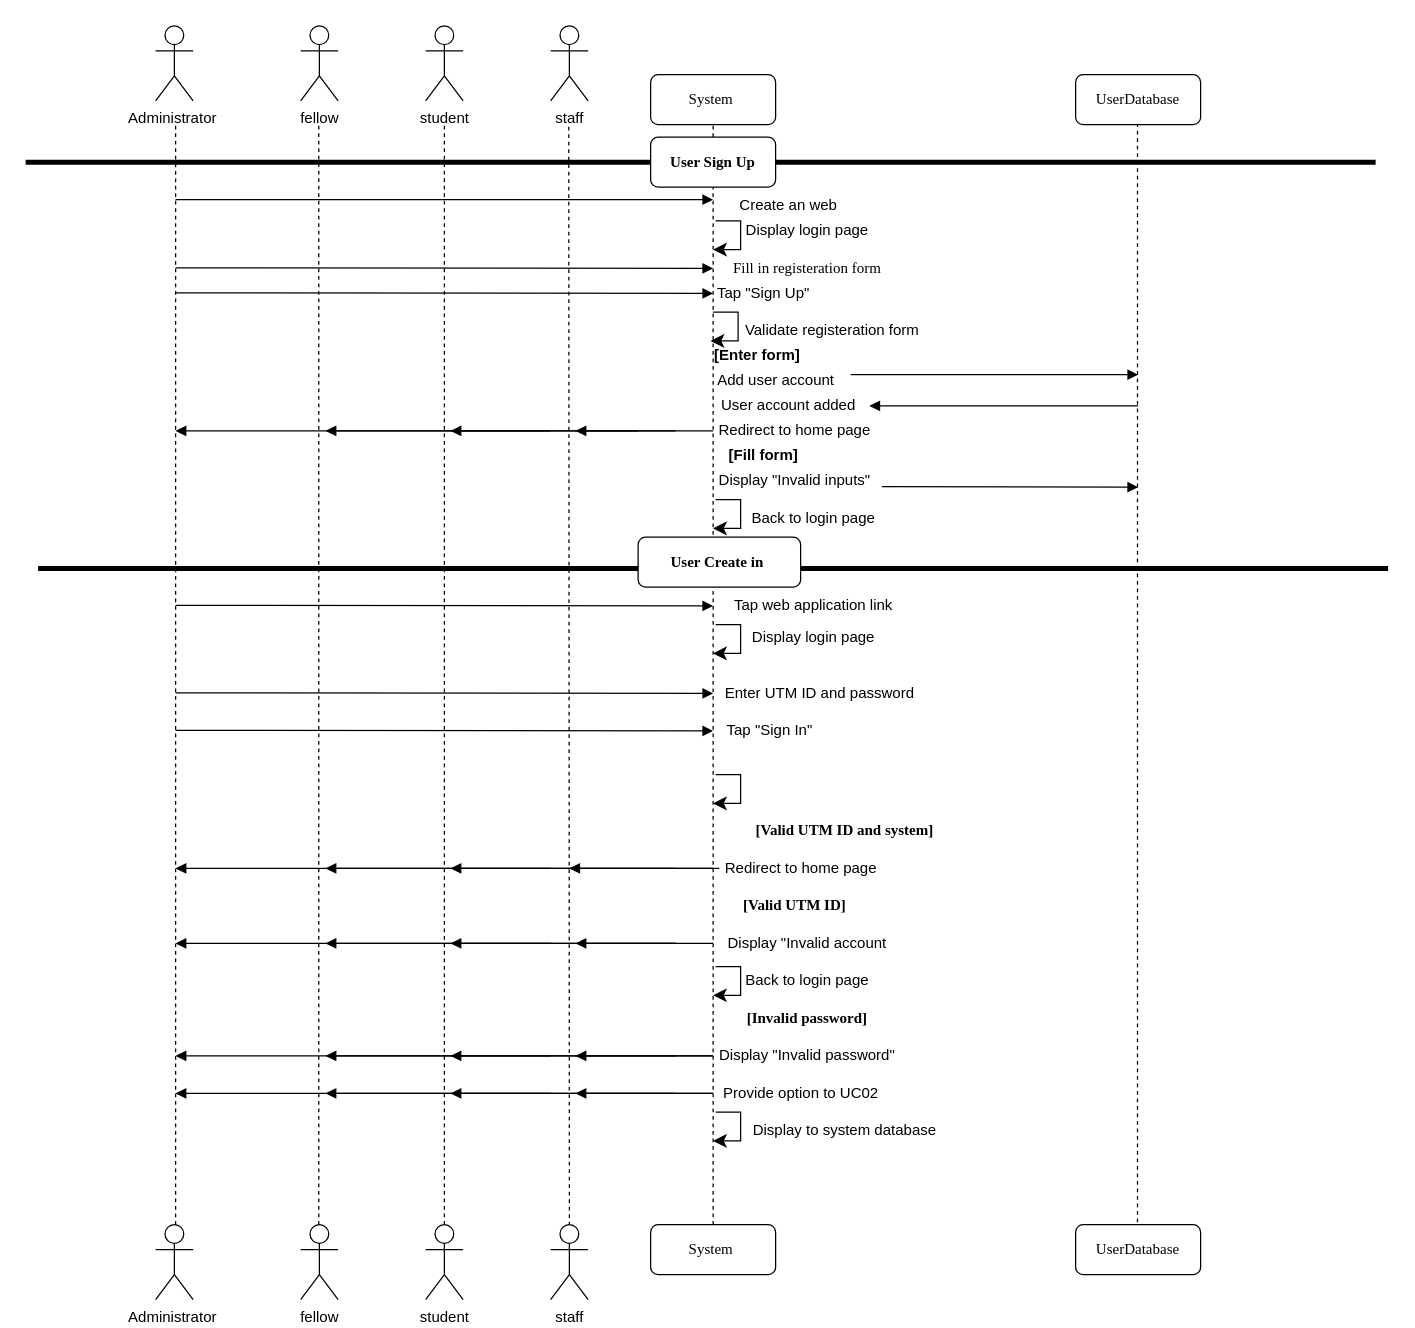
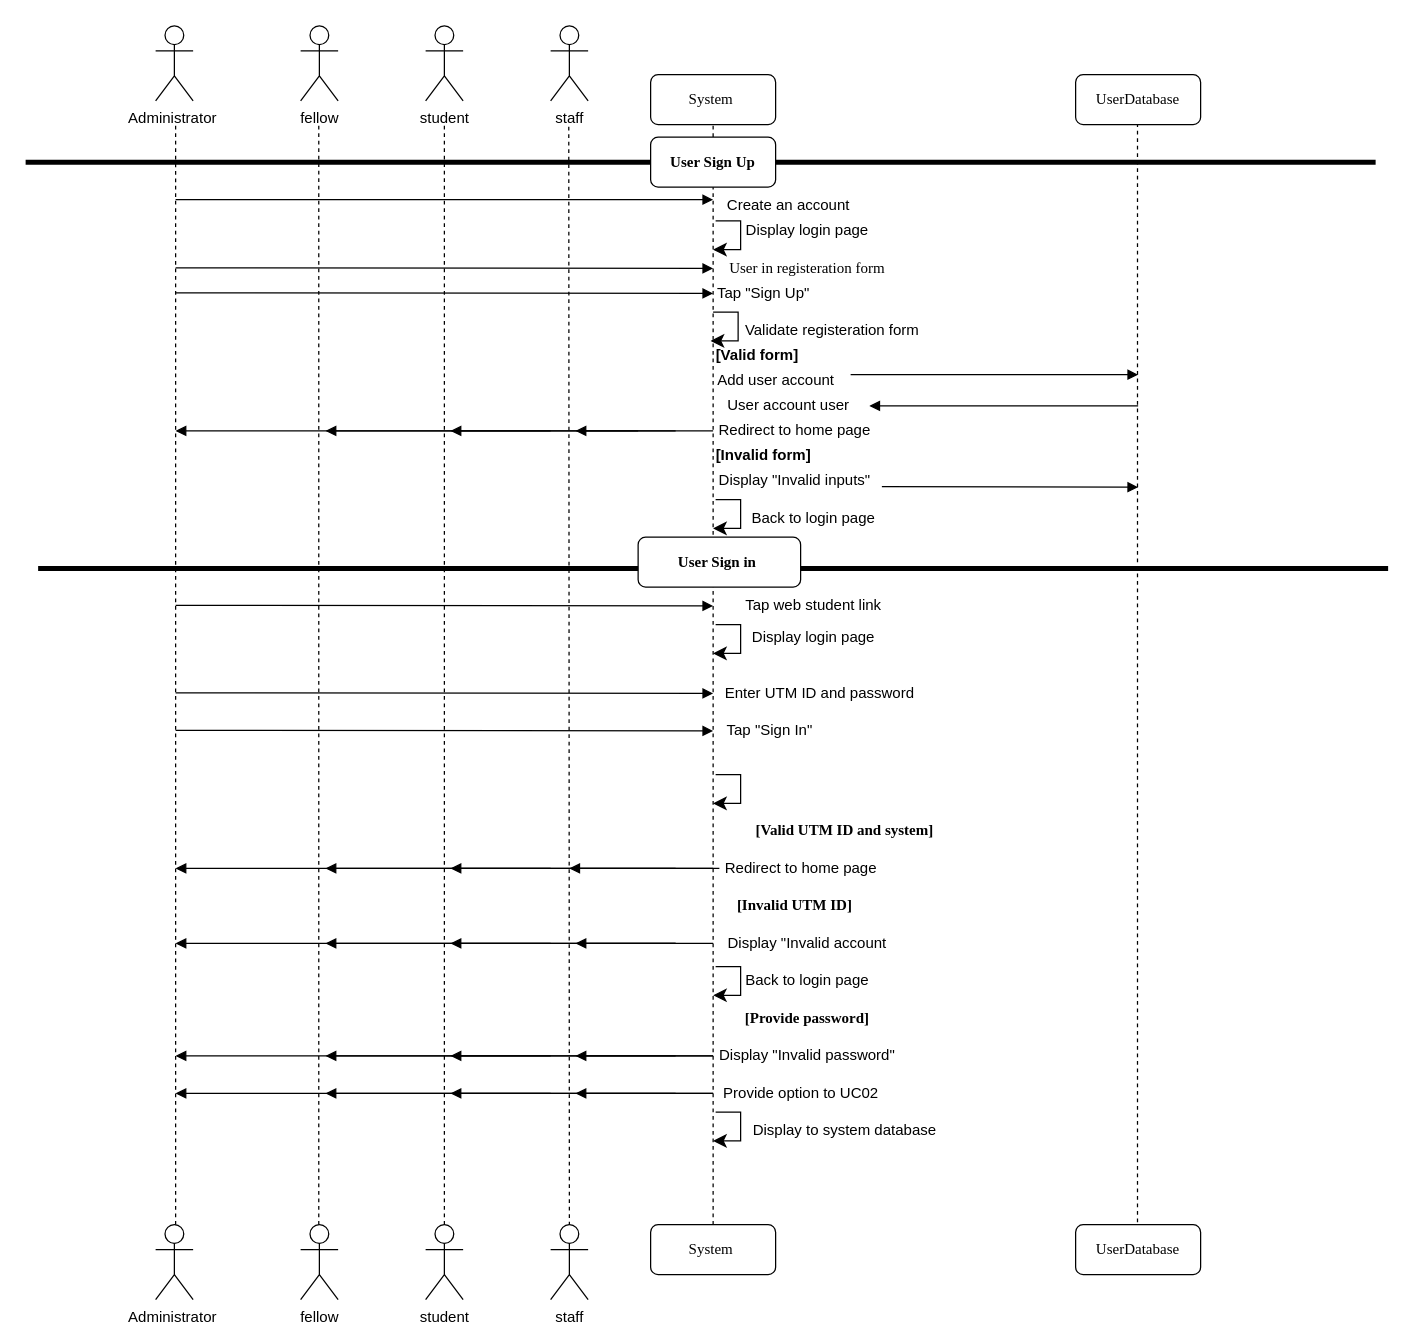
(789, 206) -> (789, 206)
(808, 268) -> (808, 268)
(758, 356) -> (758, 356)
(789, 406) -> (789, 406)
(764, 456) -> (764, 456)
(719, 562) -> (719, 562)
(814, 606) -> (814, 606)
(795, 906) -> (795, 906)
(808, 1018) -> (808, 1018)
